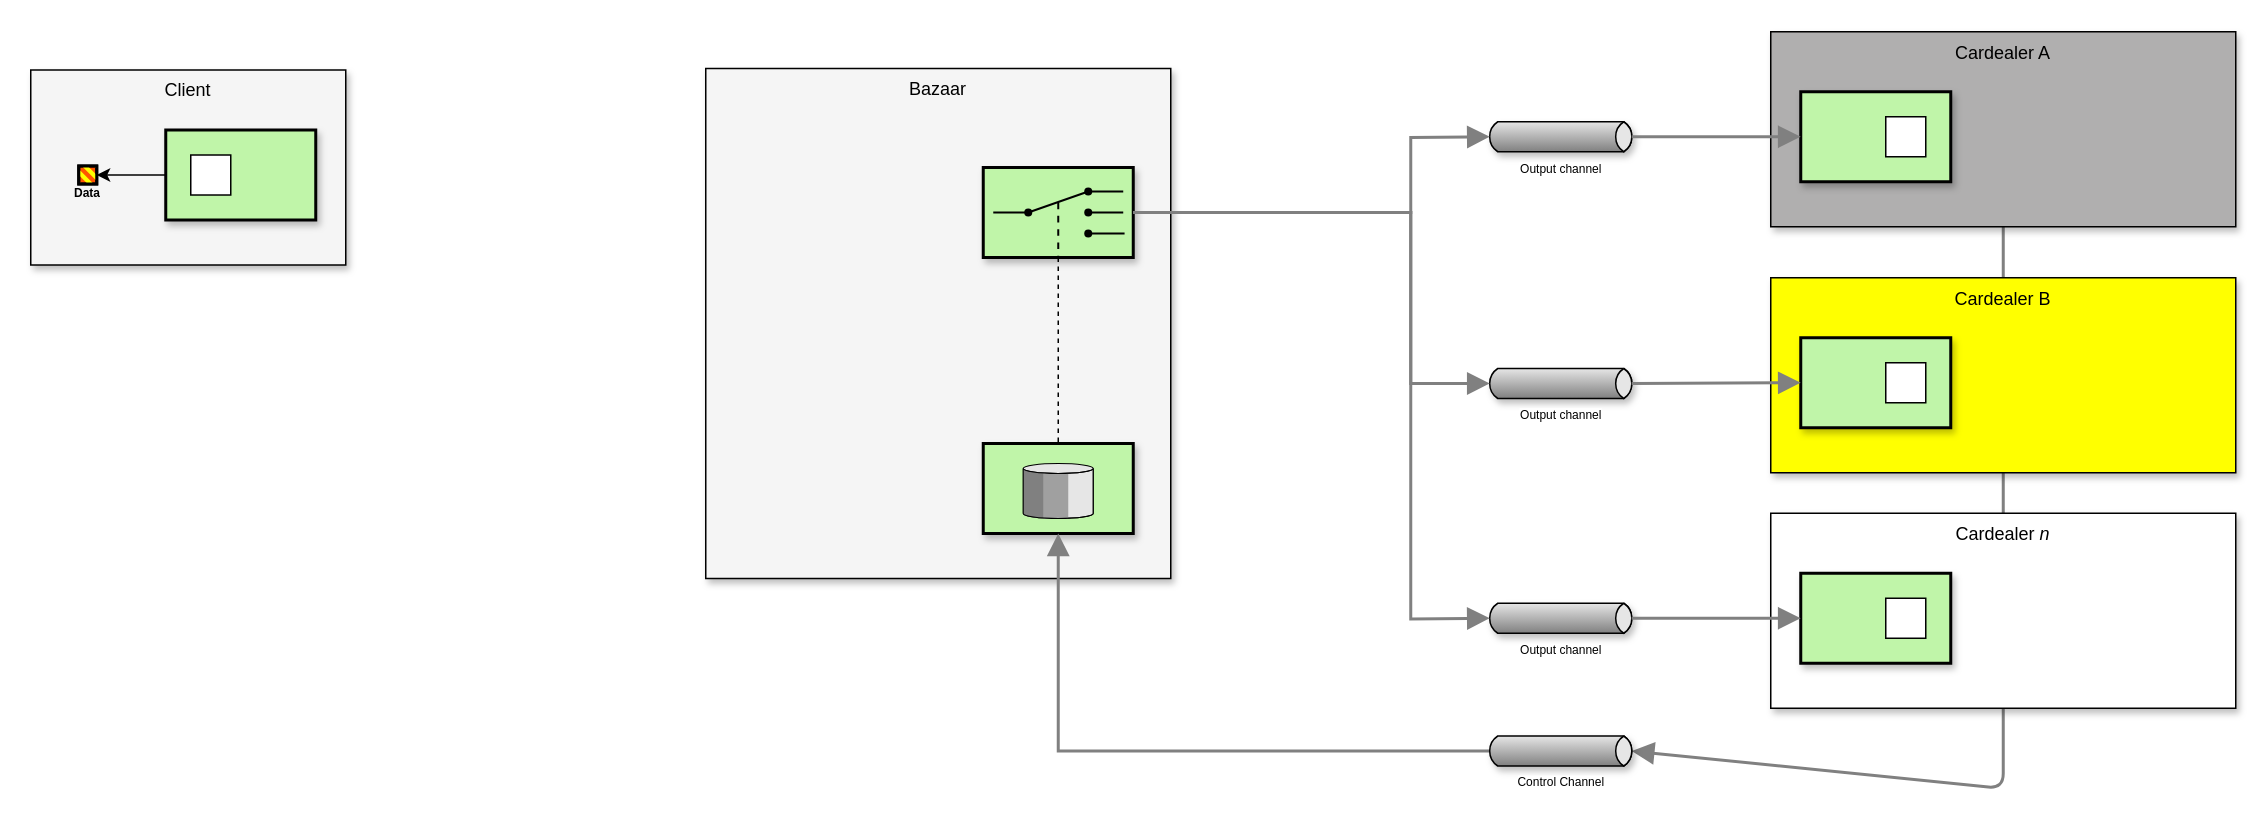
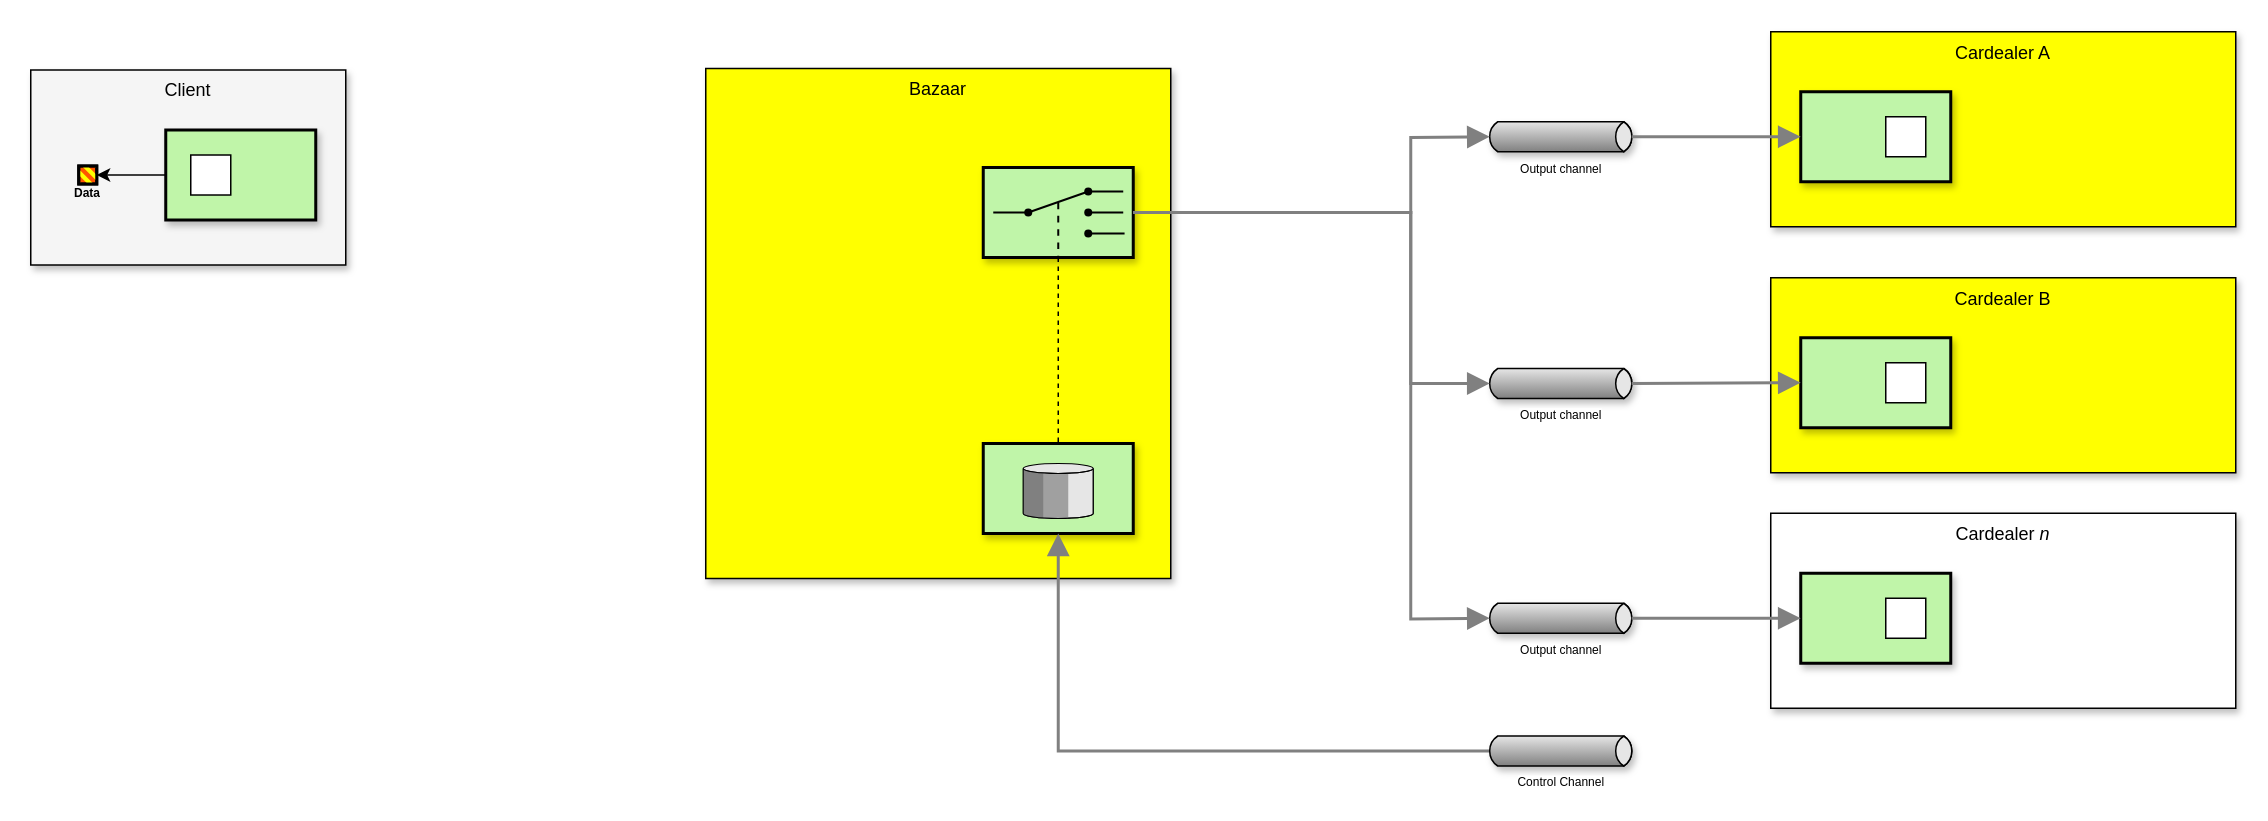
(2003, 129) -> (2003, 129)
(938, 323) -> (938, 323)
(1864, 774) -> none
